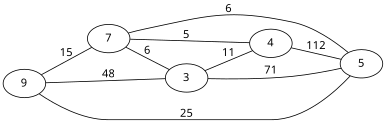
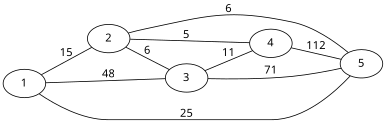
(109, 39) -> (109, 39)
(24, 83) -> (24, 83)
